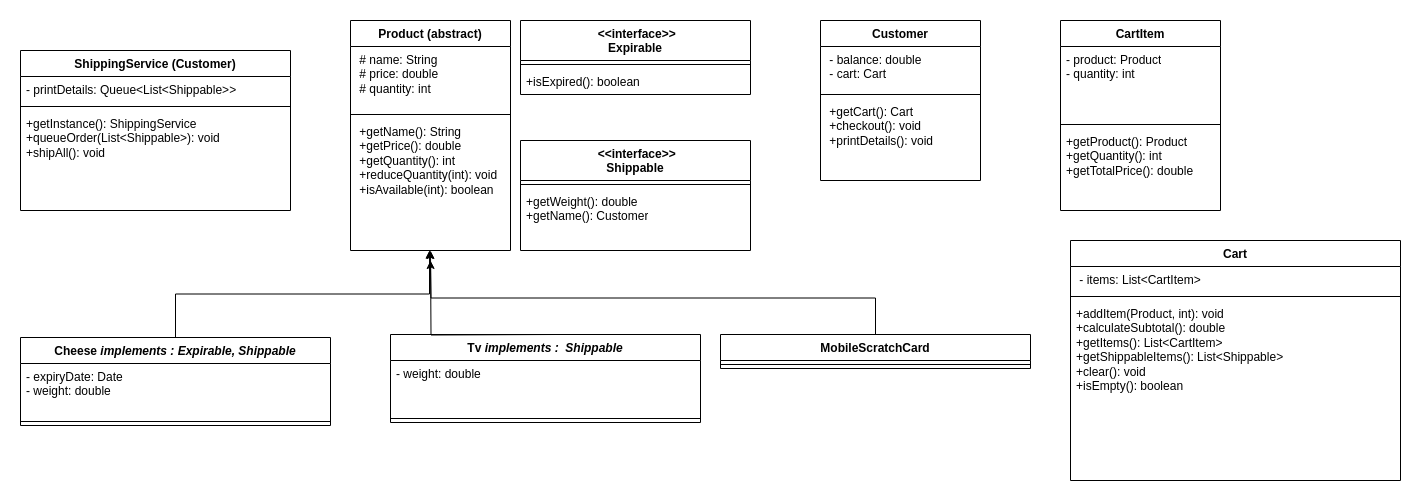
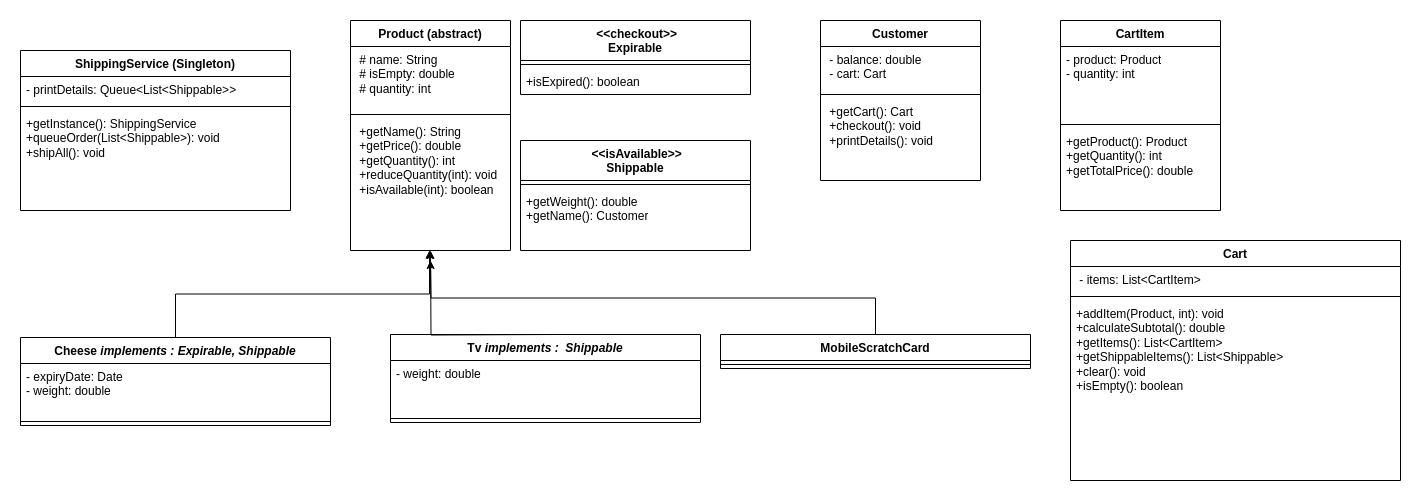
(636, 42) -> (636, 42)
(156, 65) -> (156, 65)
(399, 75) -> (406, 75)
(636, 162) -> (636, 162)
